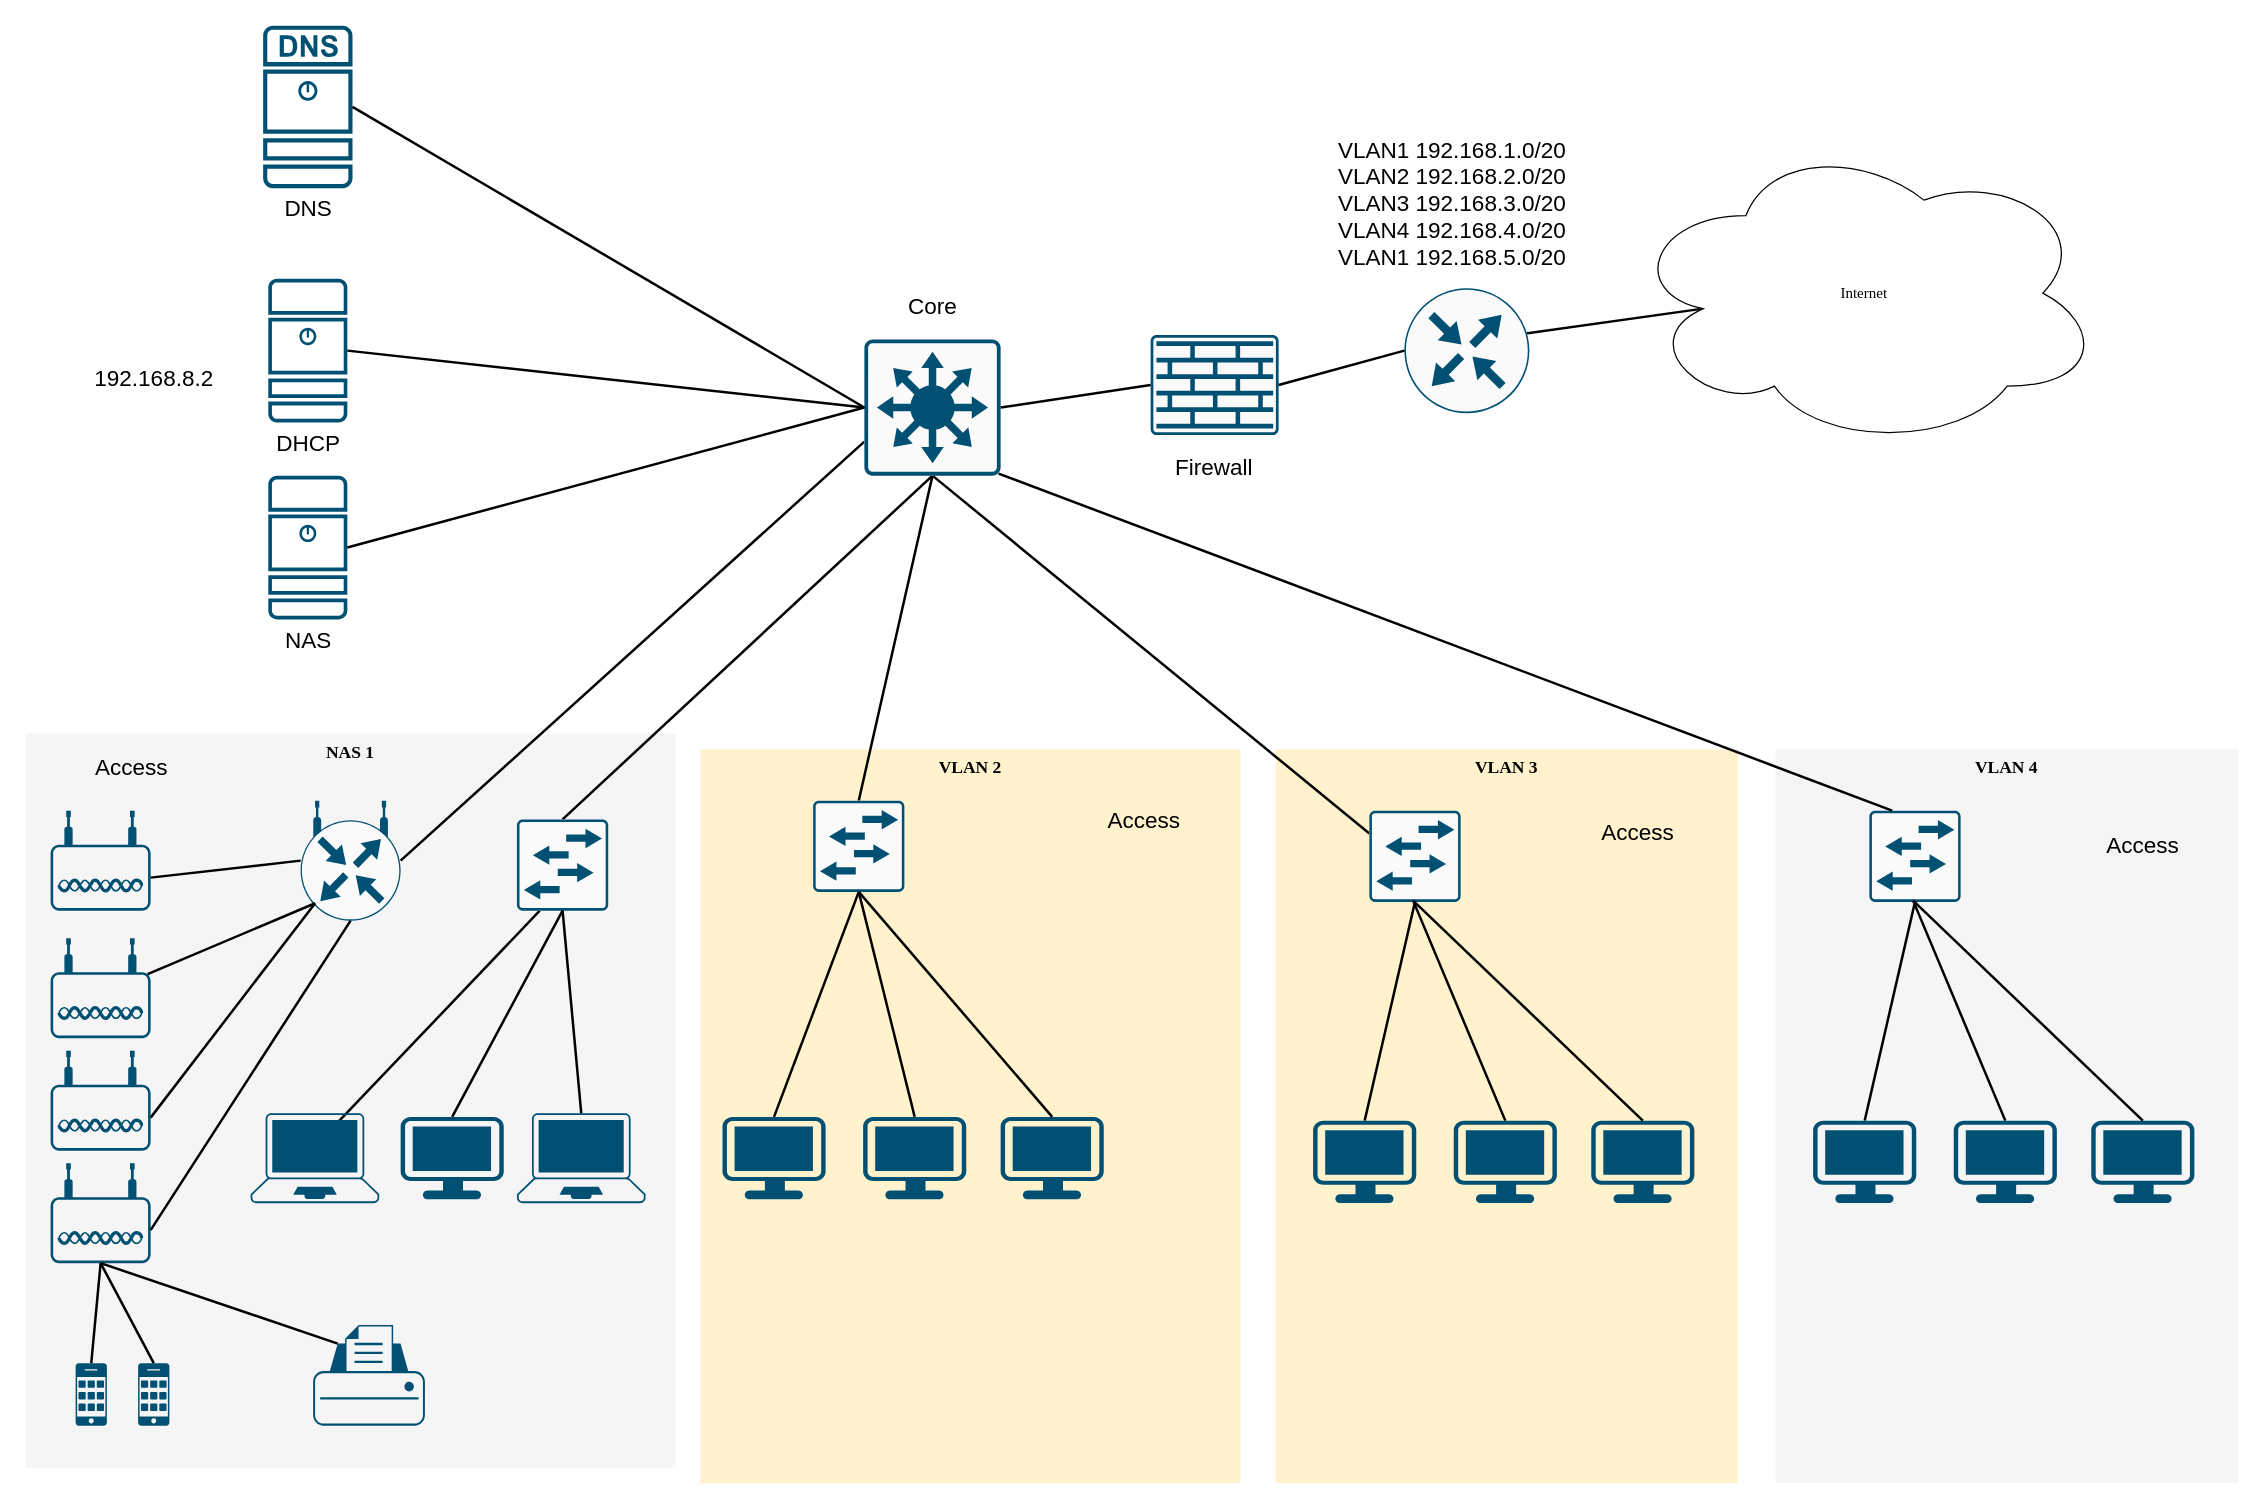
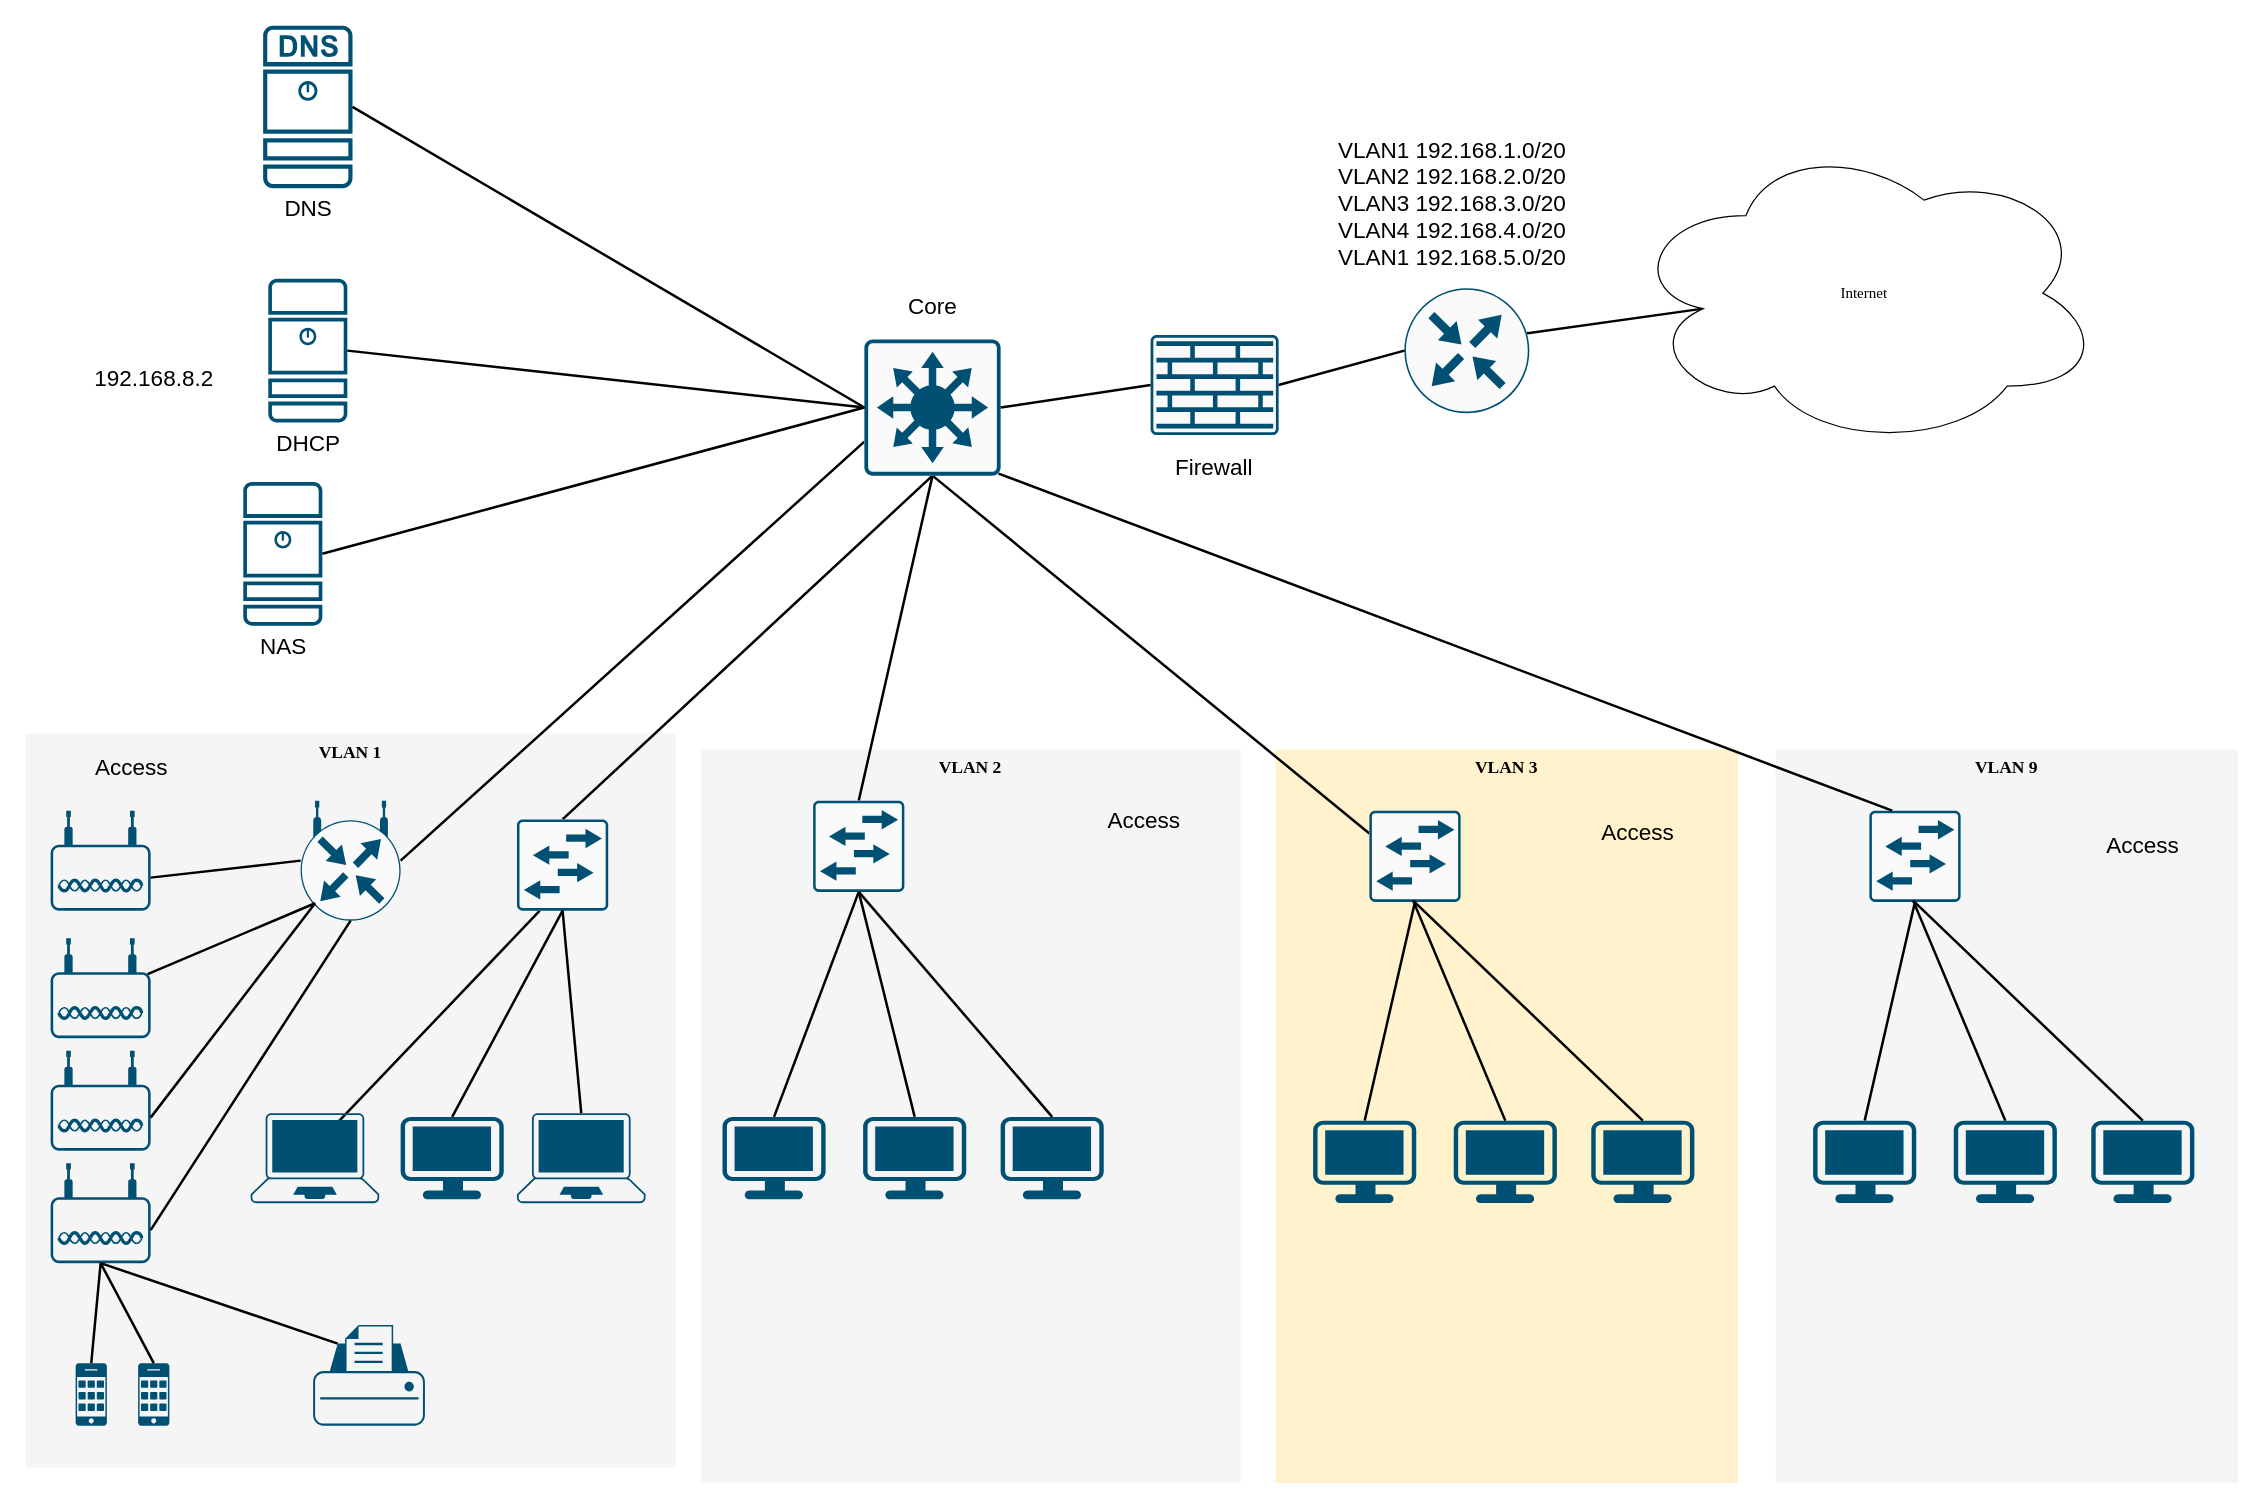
(308, 548) -> (283, 554)
(351, 754) -> (351, 754)
(2007, 769) -> (2007, 769)
(971, 1116) -> (971, 1116)
